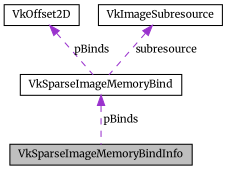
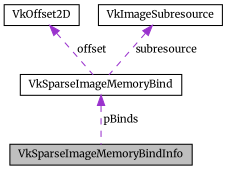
(91, 50) -> (91, 50)
